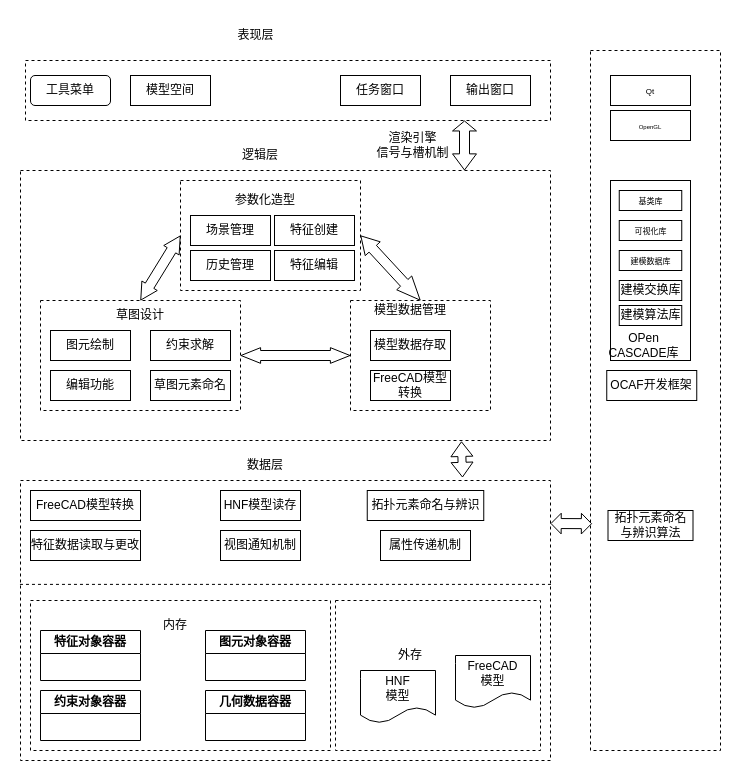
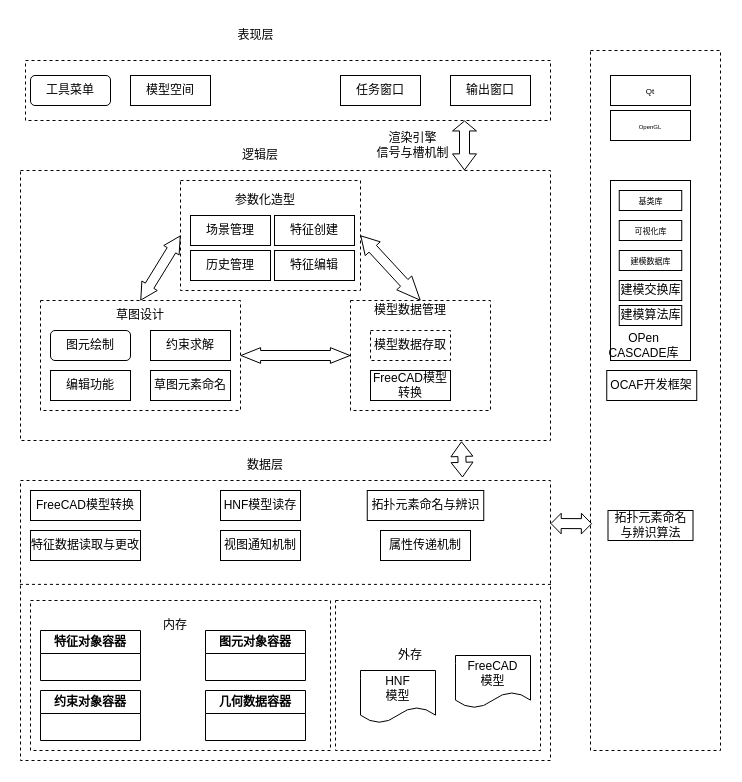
(91, 346) -> (91, 346)
(411, 346) -> (411, 346)
